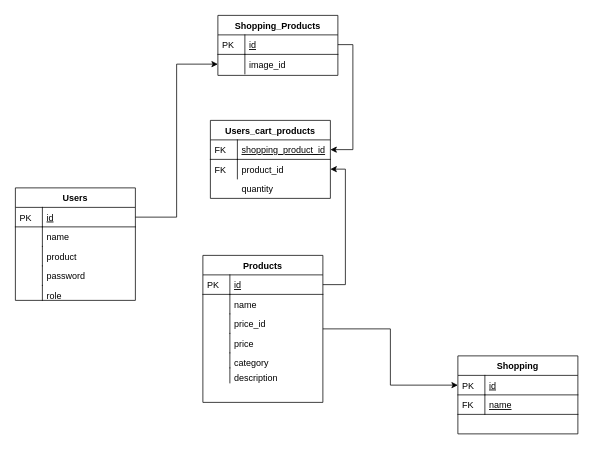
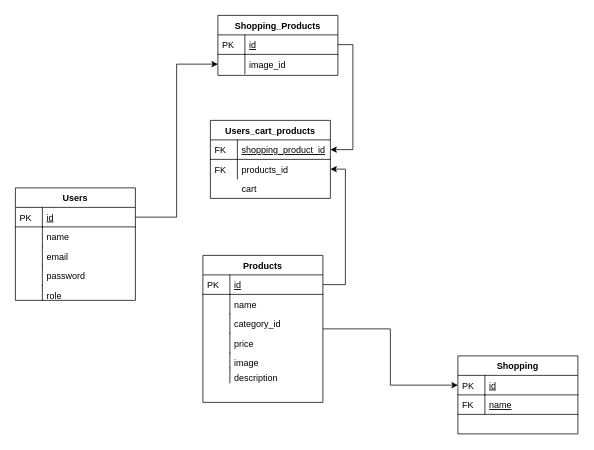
(266, 170) -> (268, 170)
(260, 189) -> (252, 189)
(64, 257) -> (57, 257)
(252, 324) -> (261, 324)
(254, 363) -> (245, 363)
